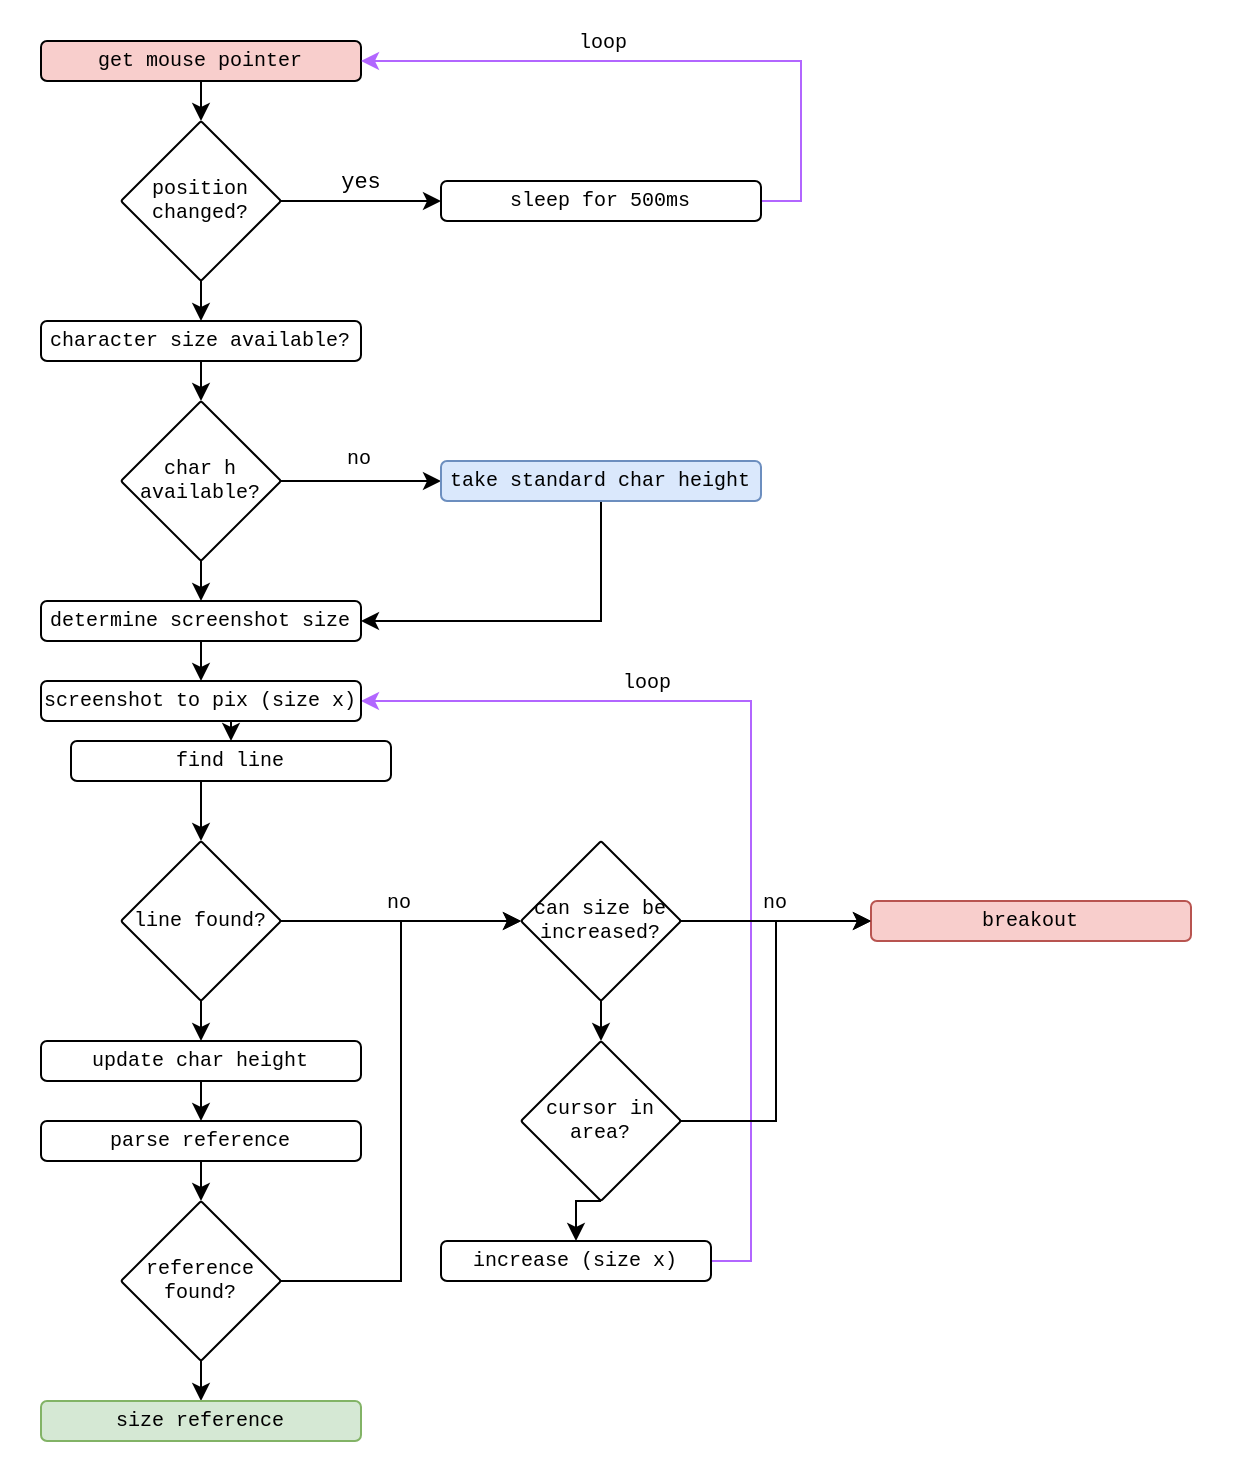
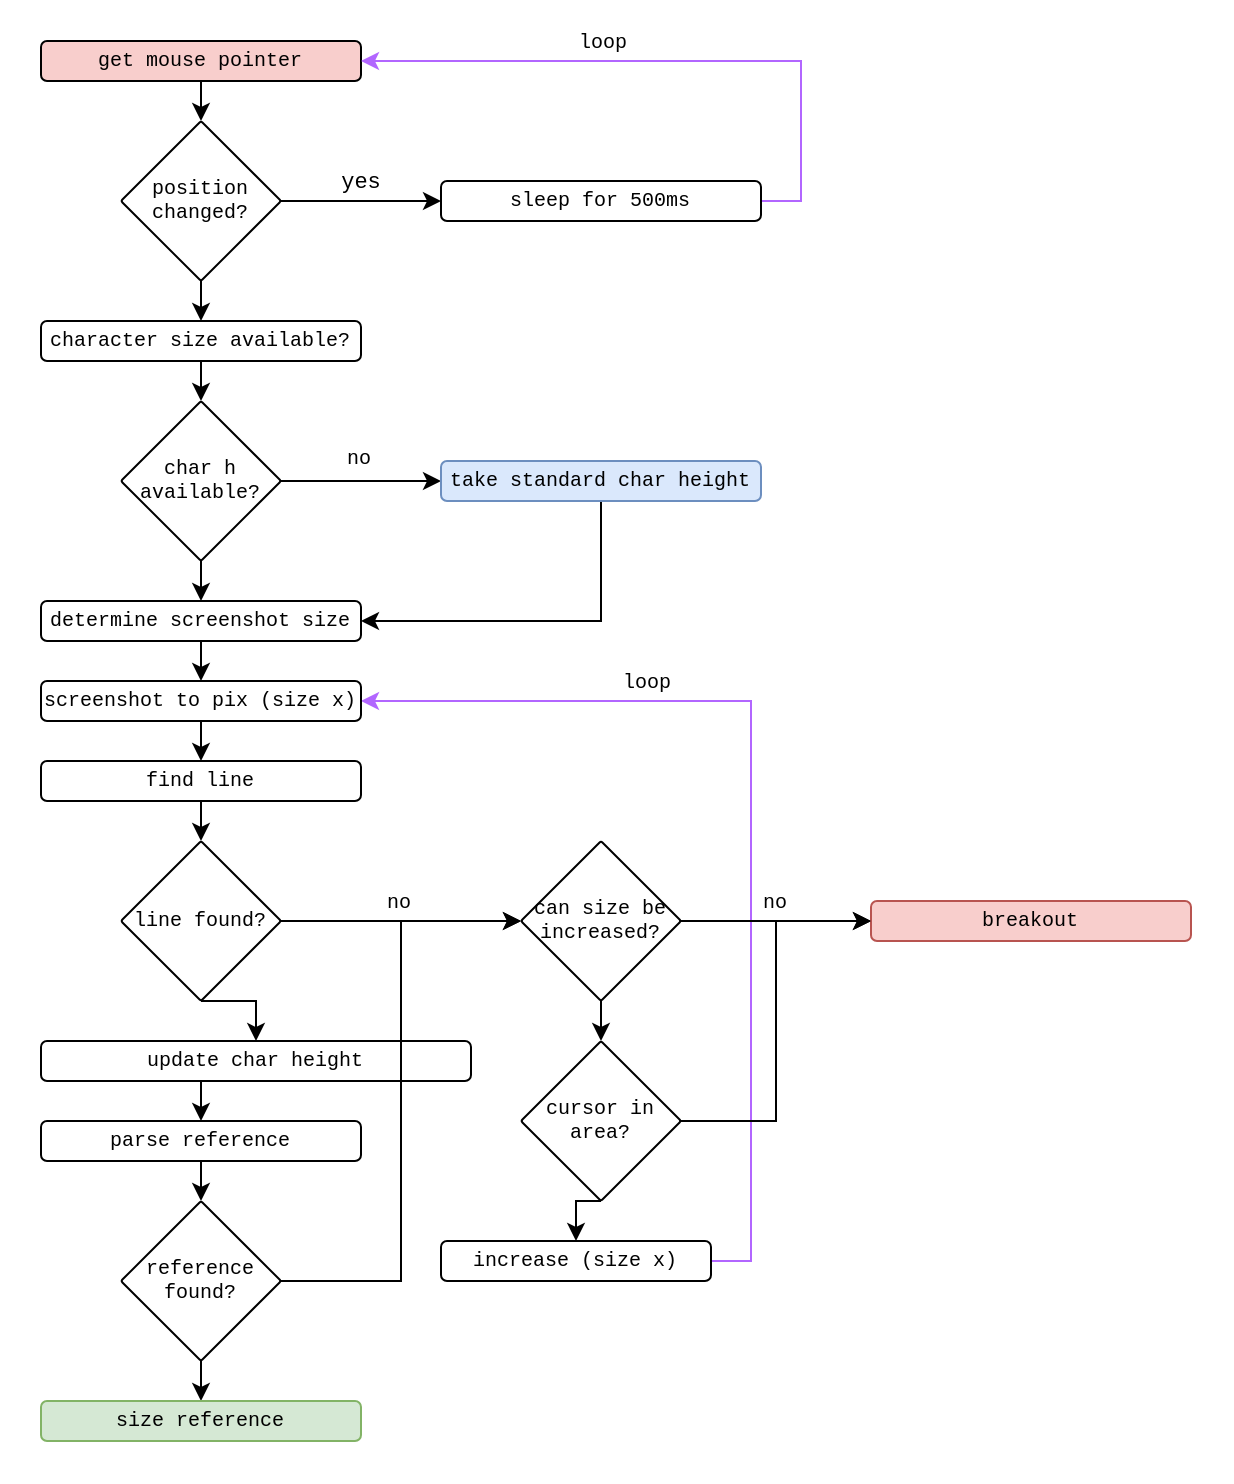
(231, 761) -> (201, 781)
(201, 1061) -> (256, 1061)
